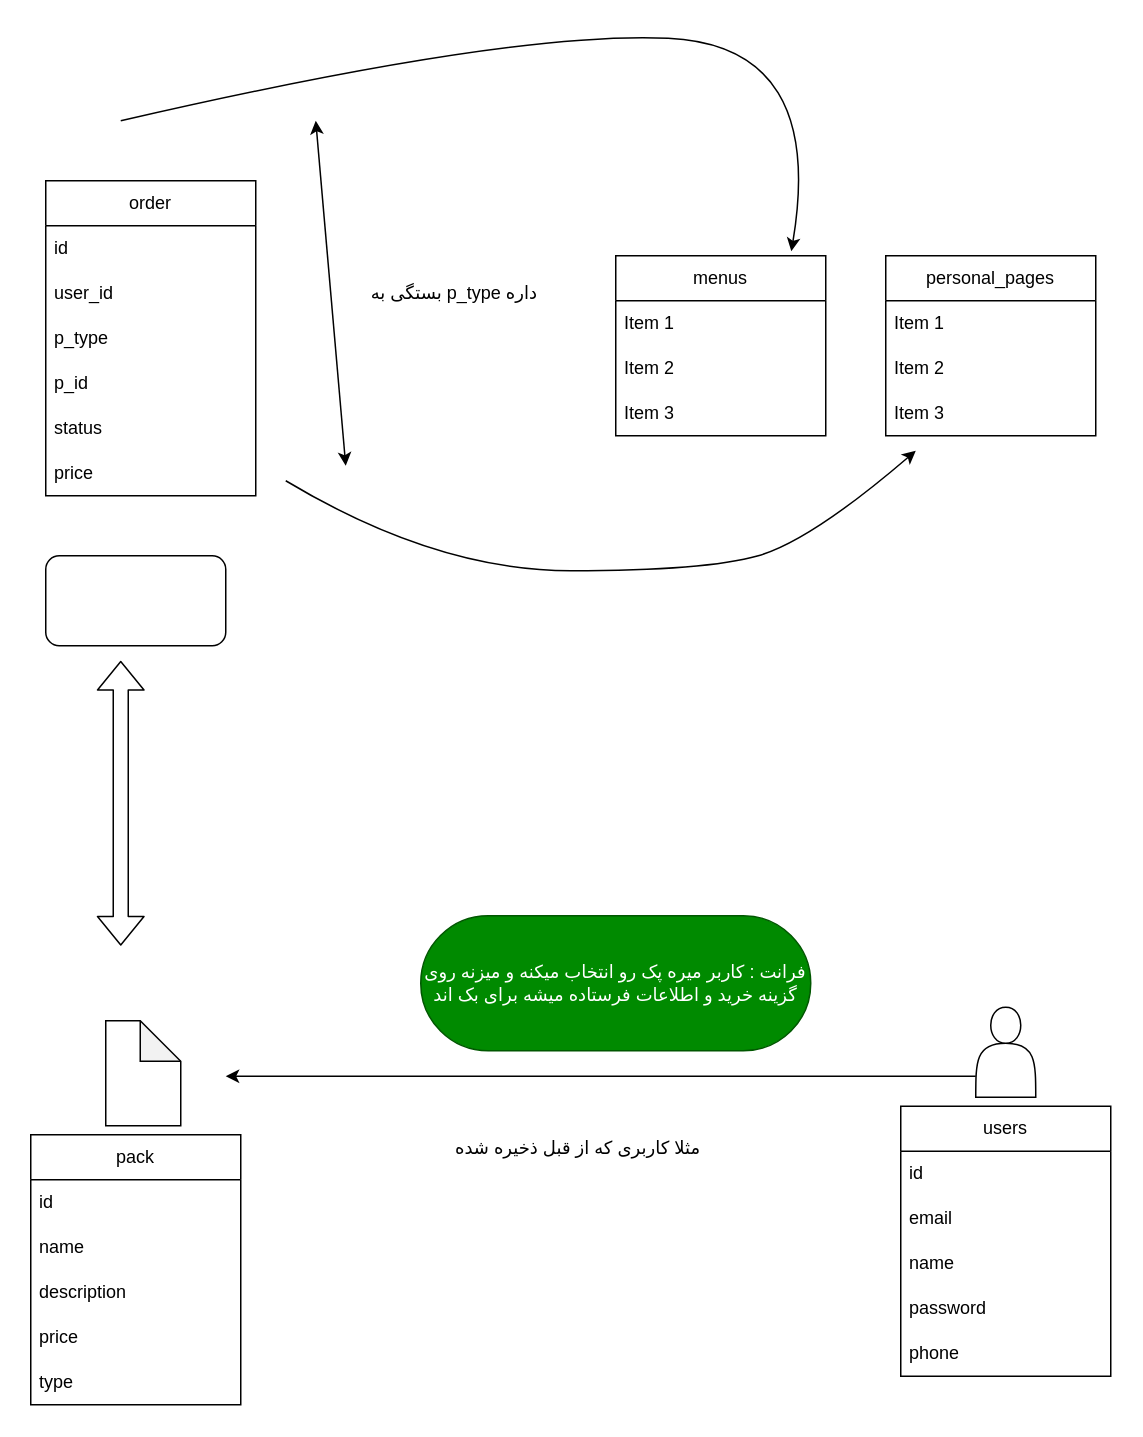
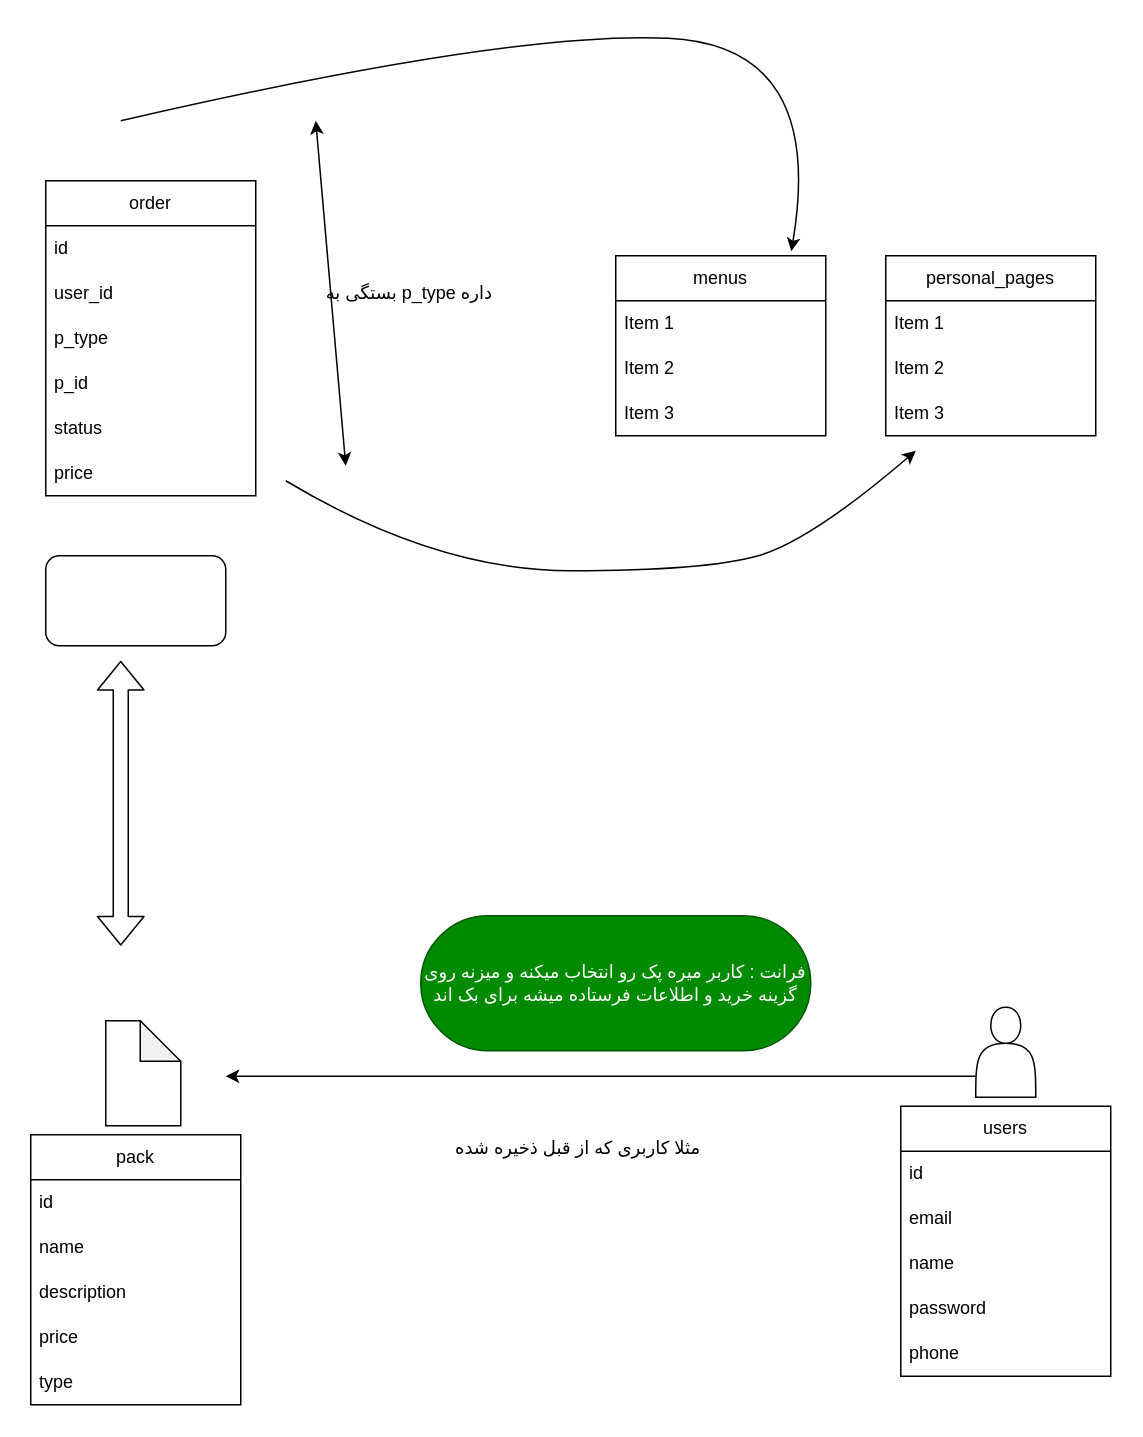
(451, 293) -> (406, 293)
